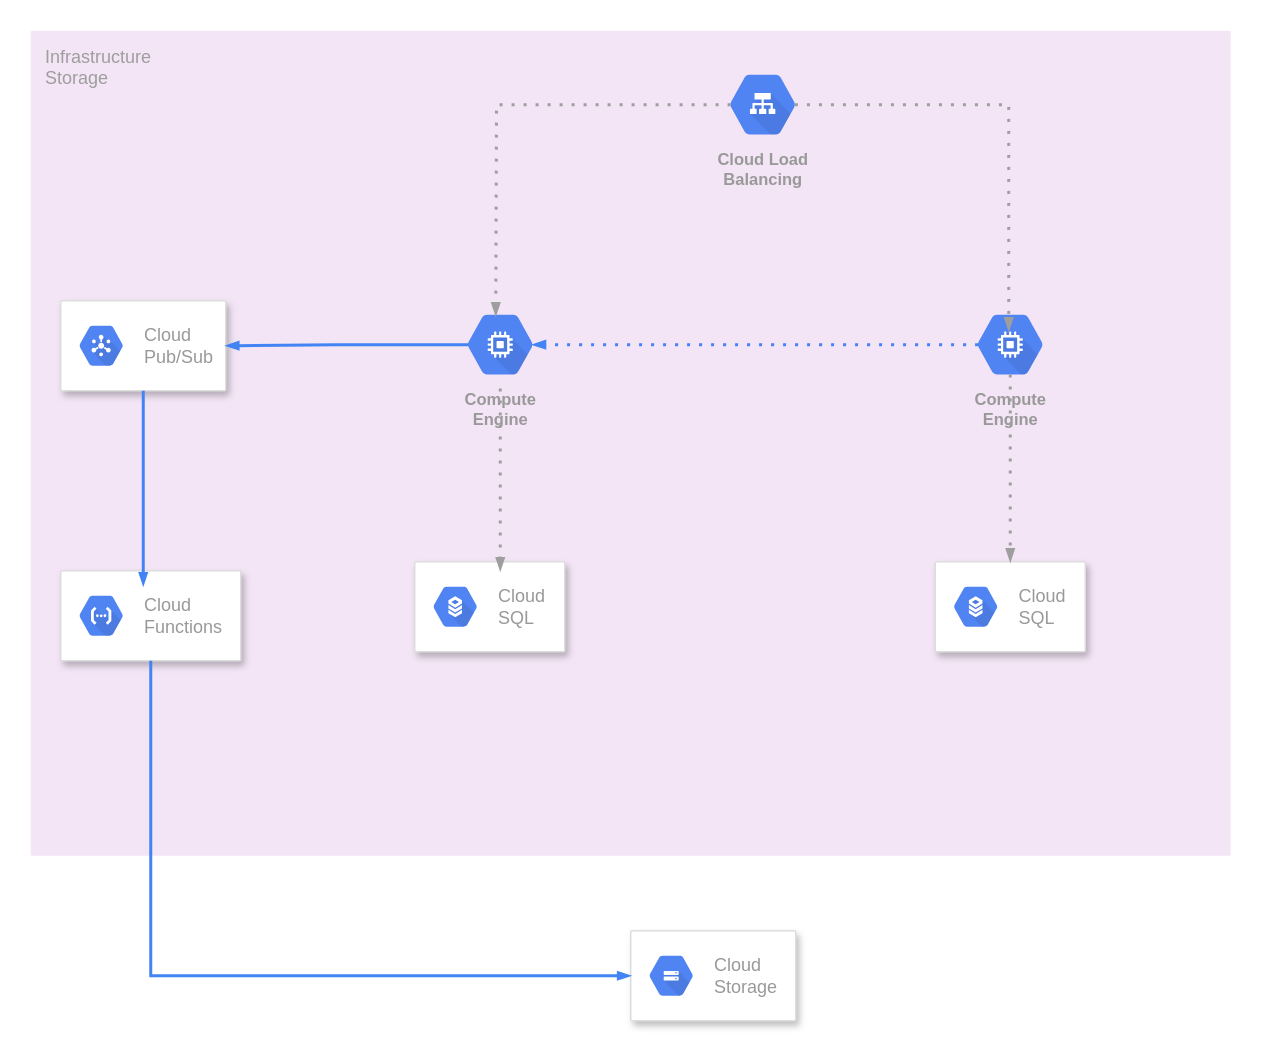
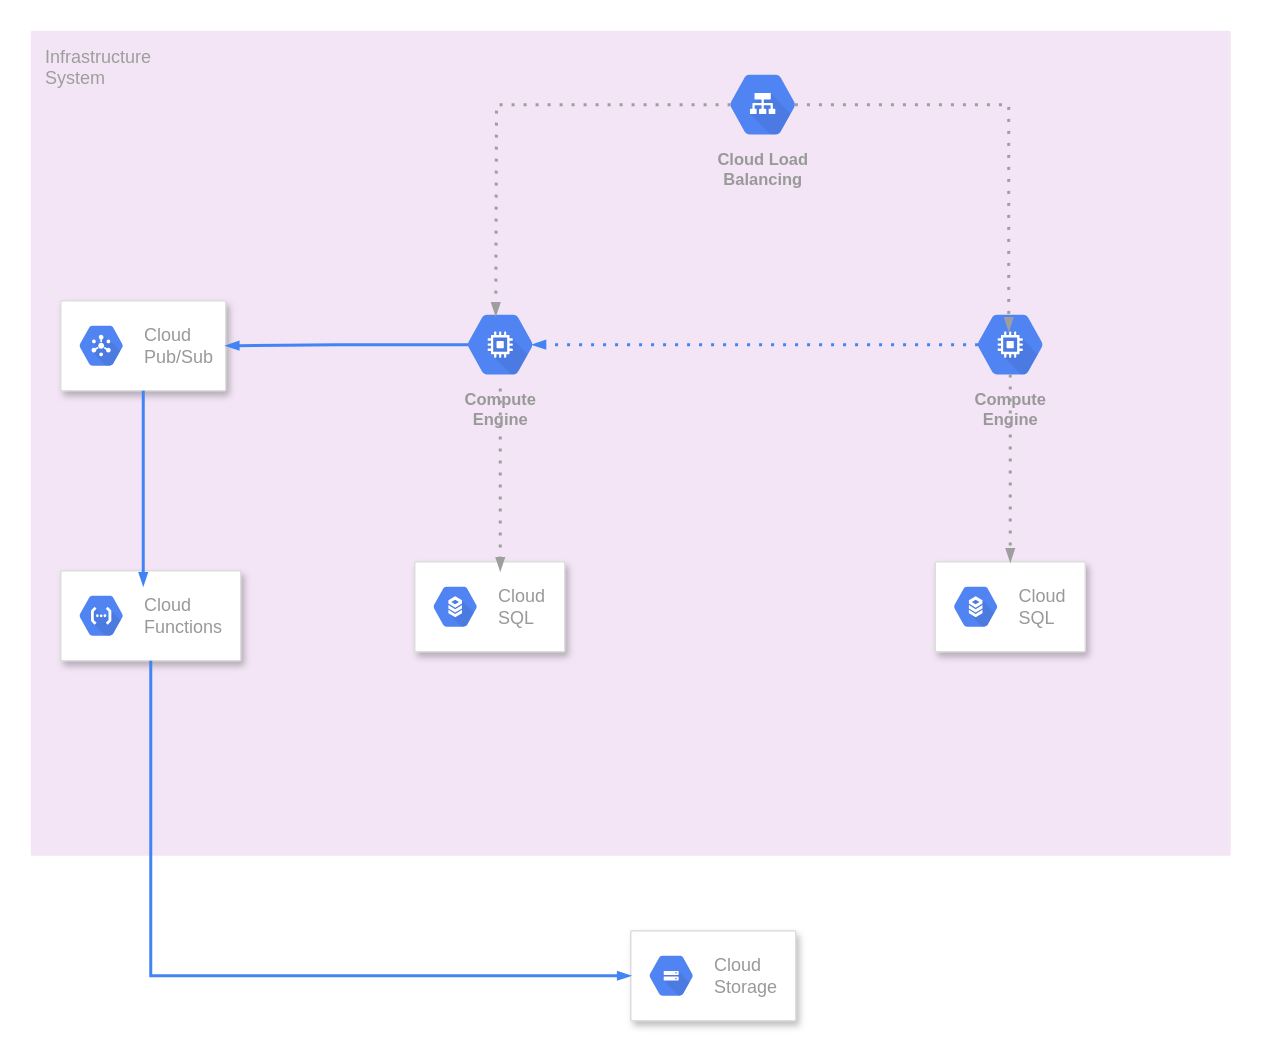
(116, 69) -> (116, 69)
